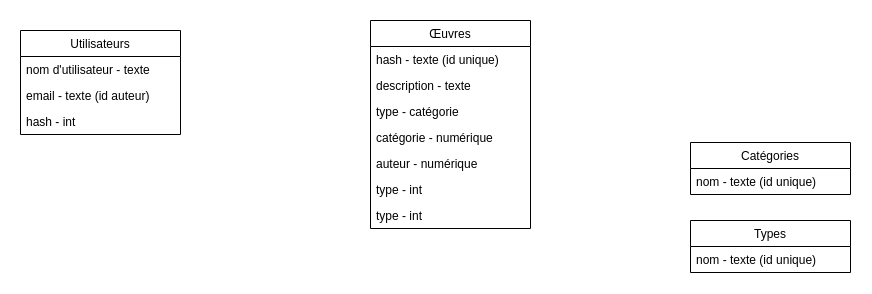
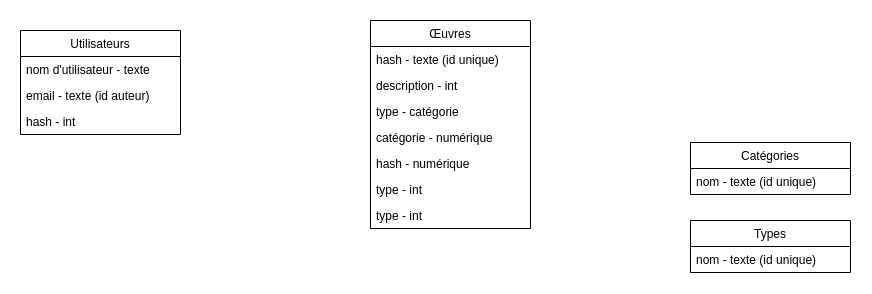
(434, 86) -> (425, 86)
(432, 164) -> (425, 164)
